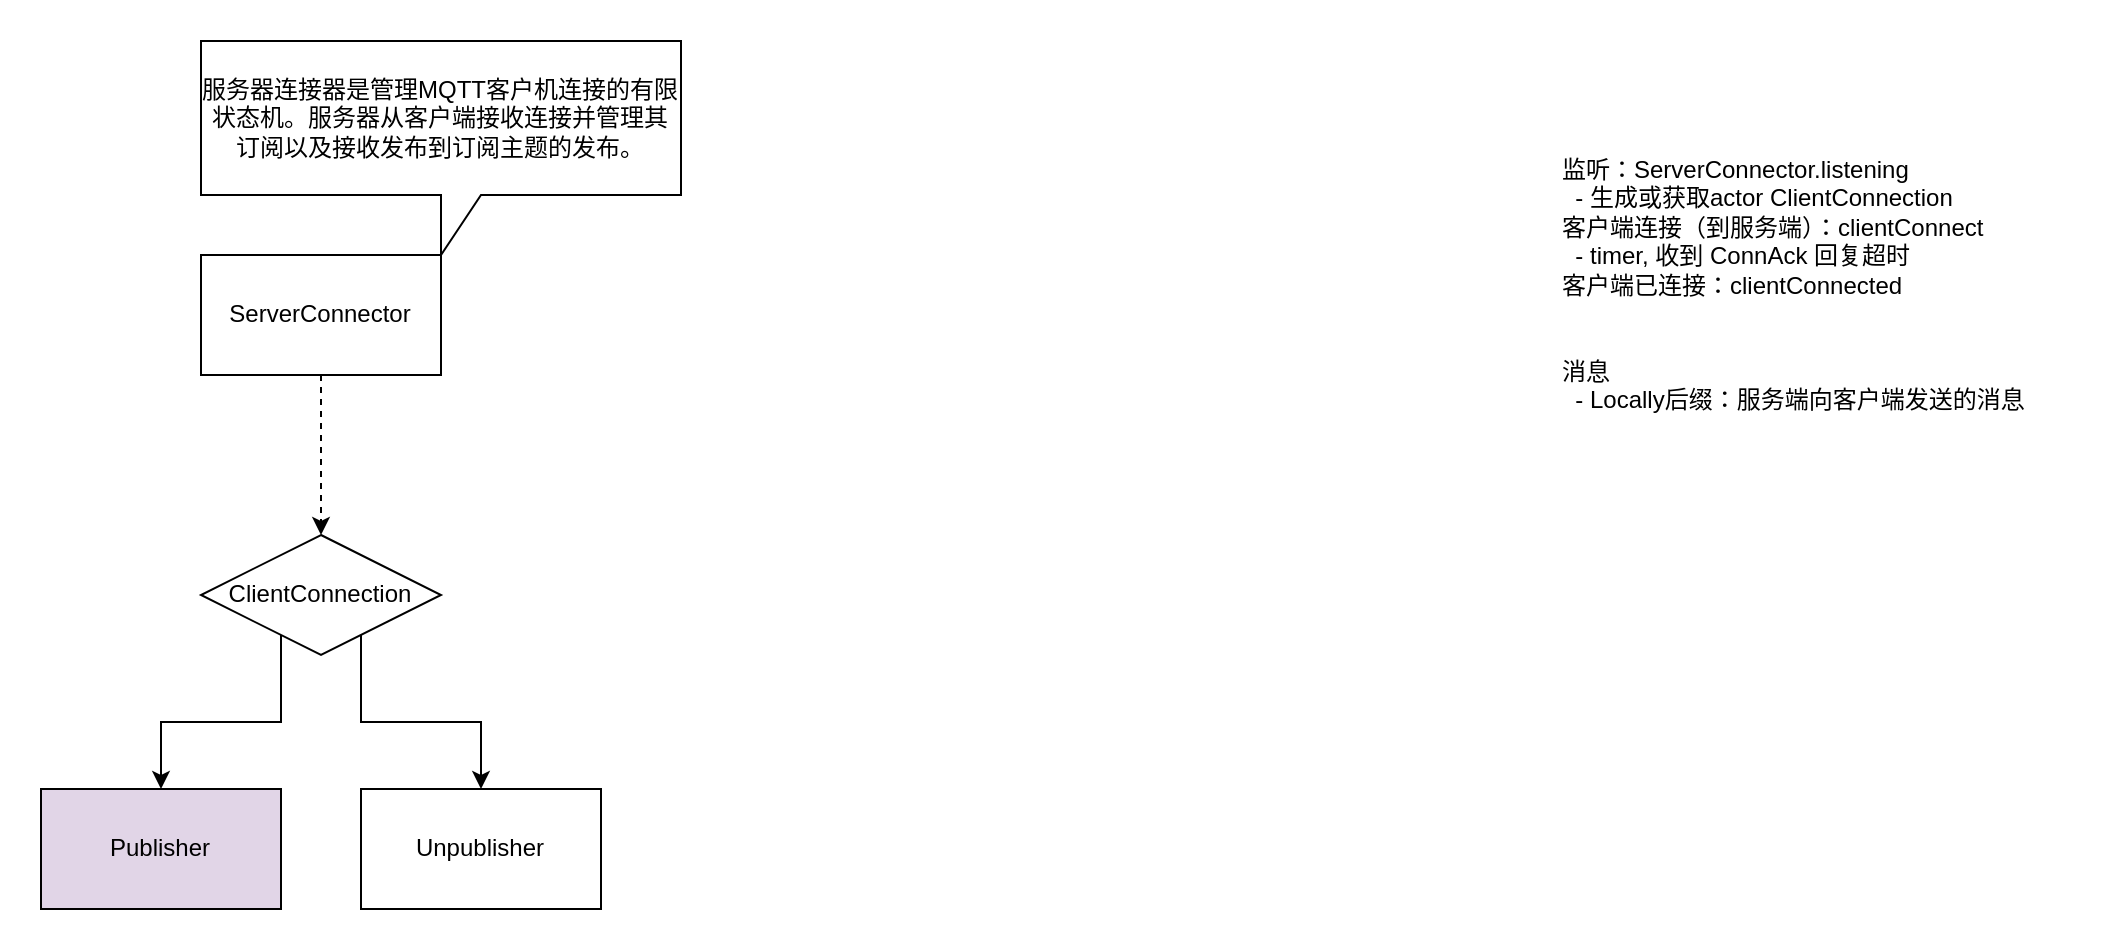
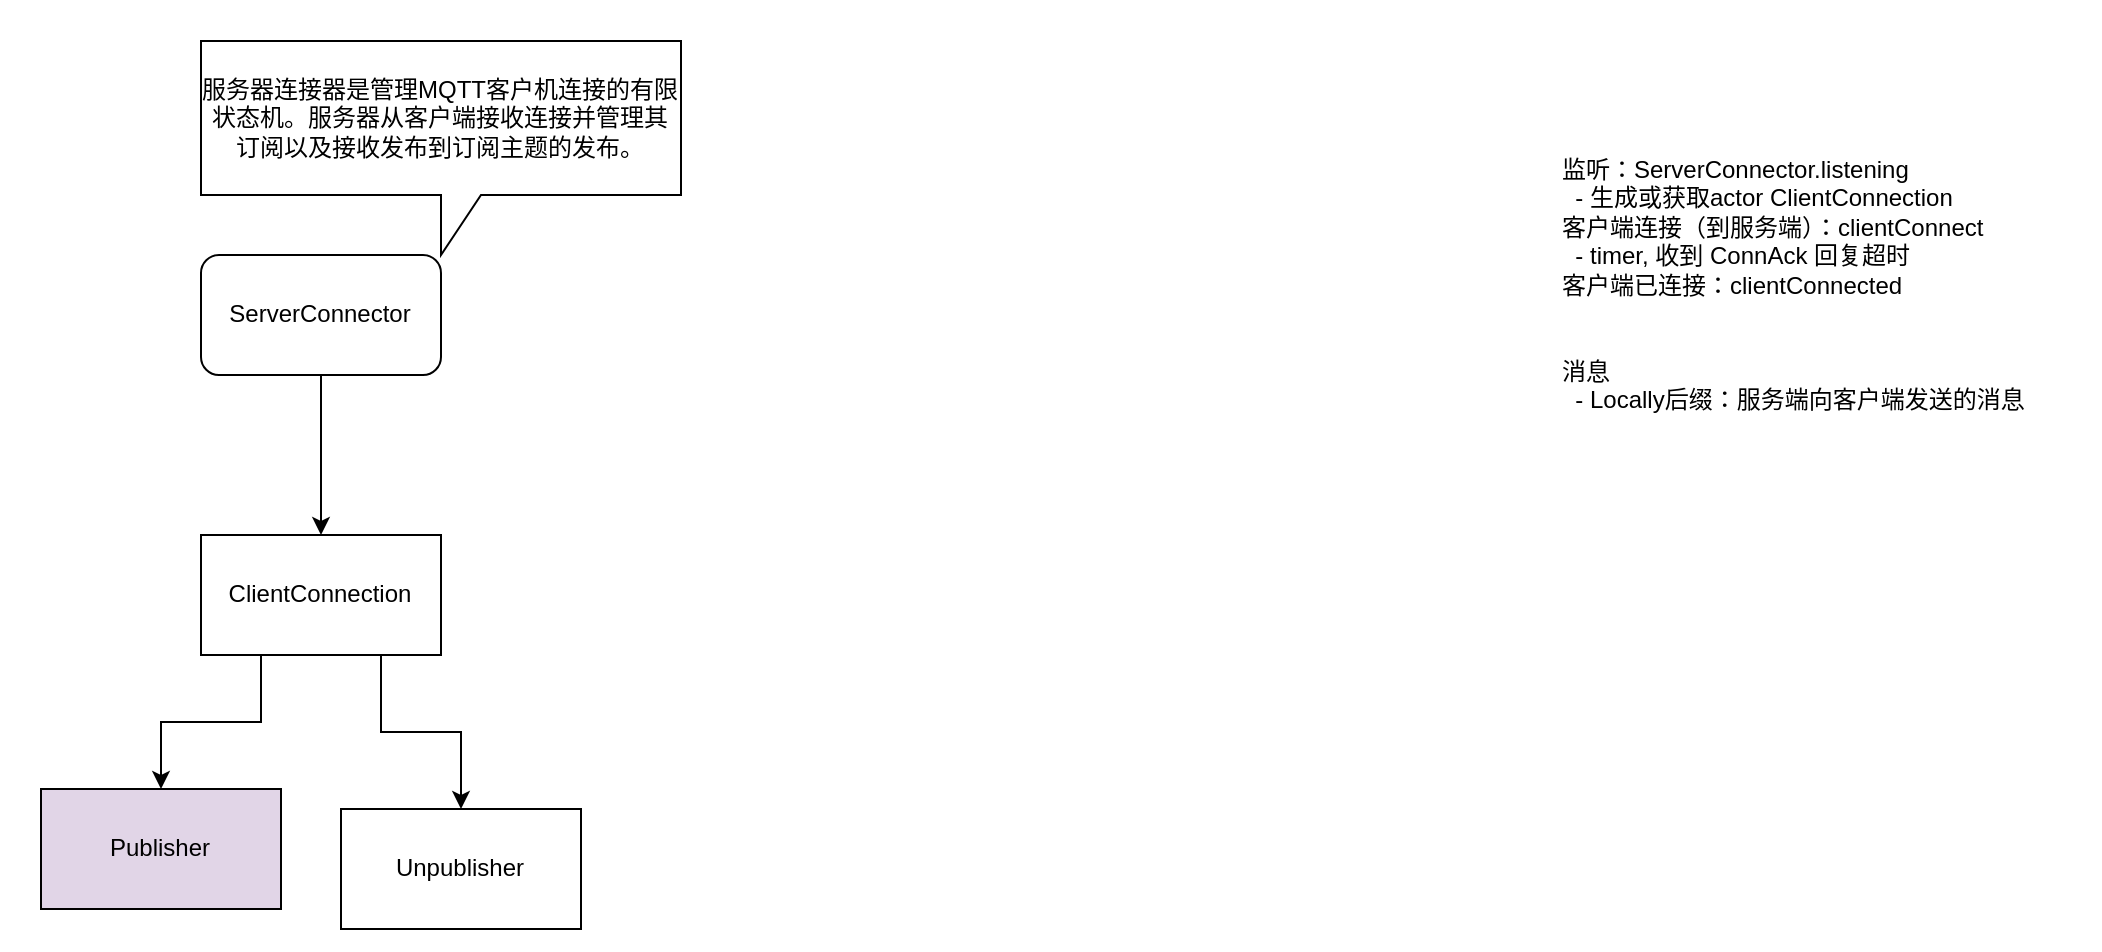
(321, 315) -> (321, 315)
(321, 448) -> (321, 448)
(321, 595) -> (321, 595)
(481, 849) -> (461, 869)
